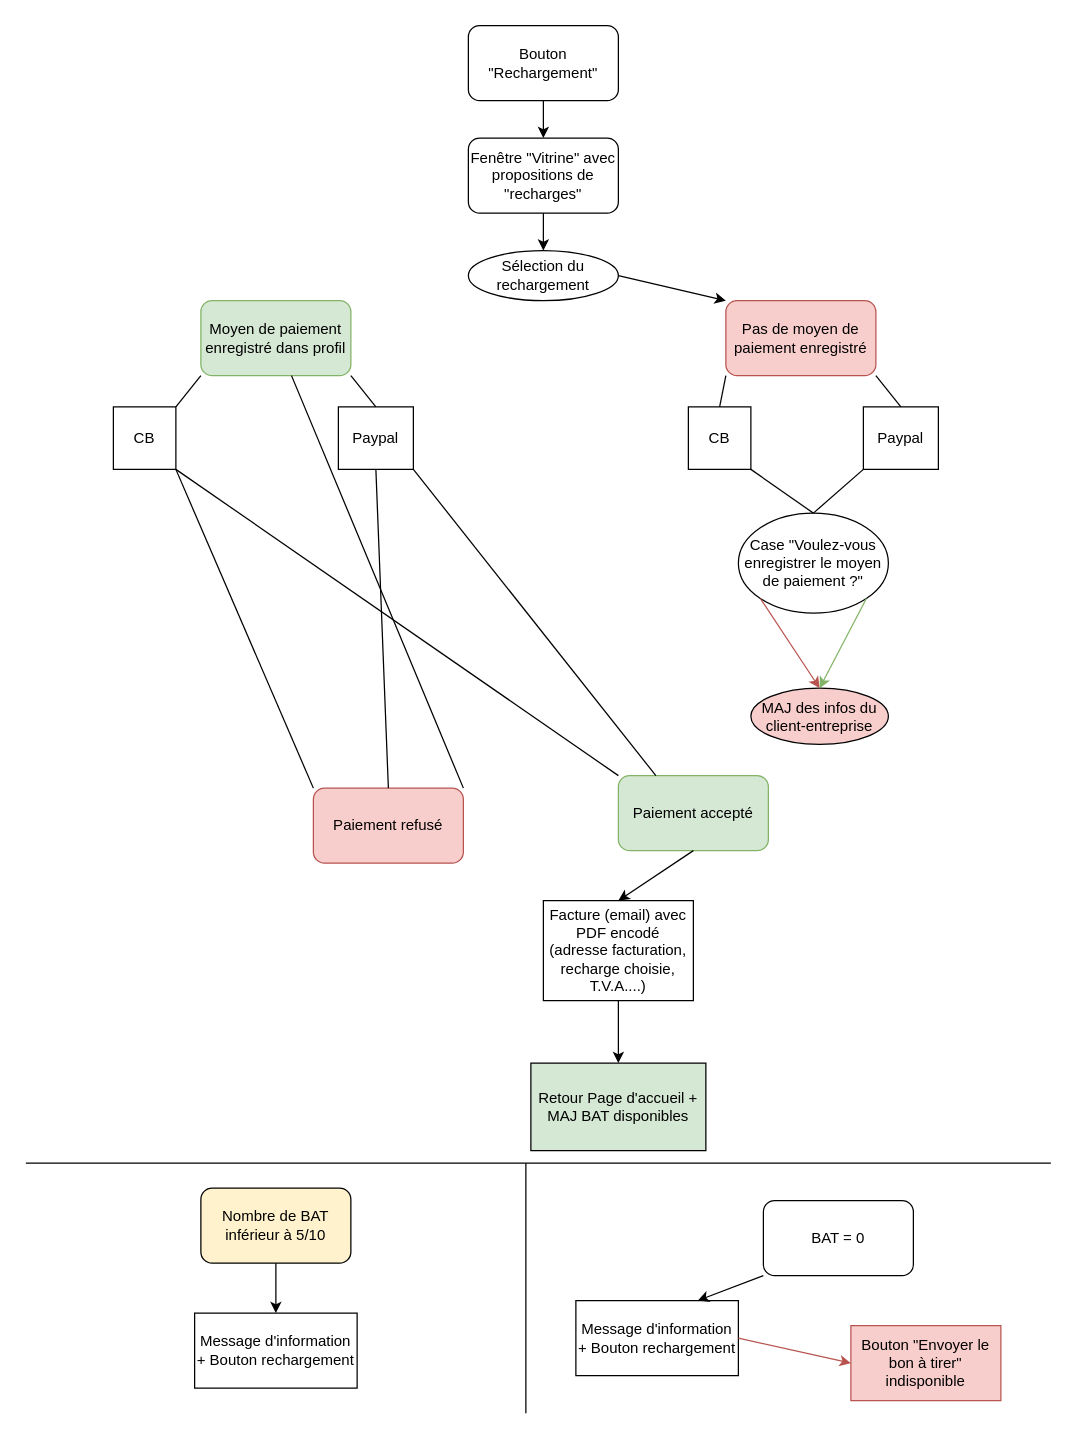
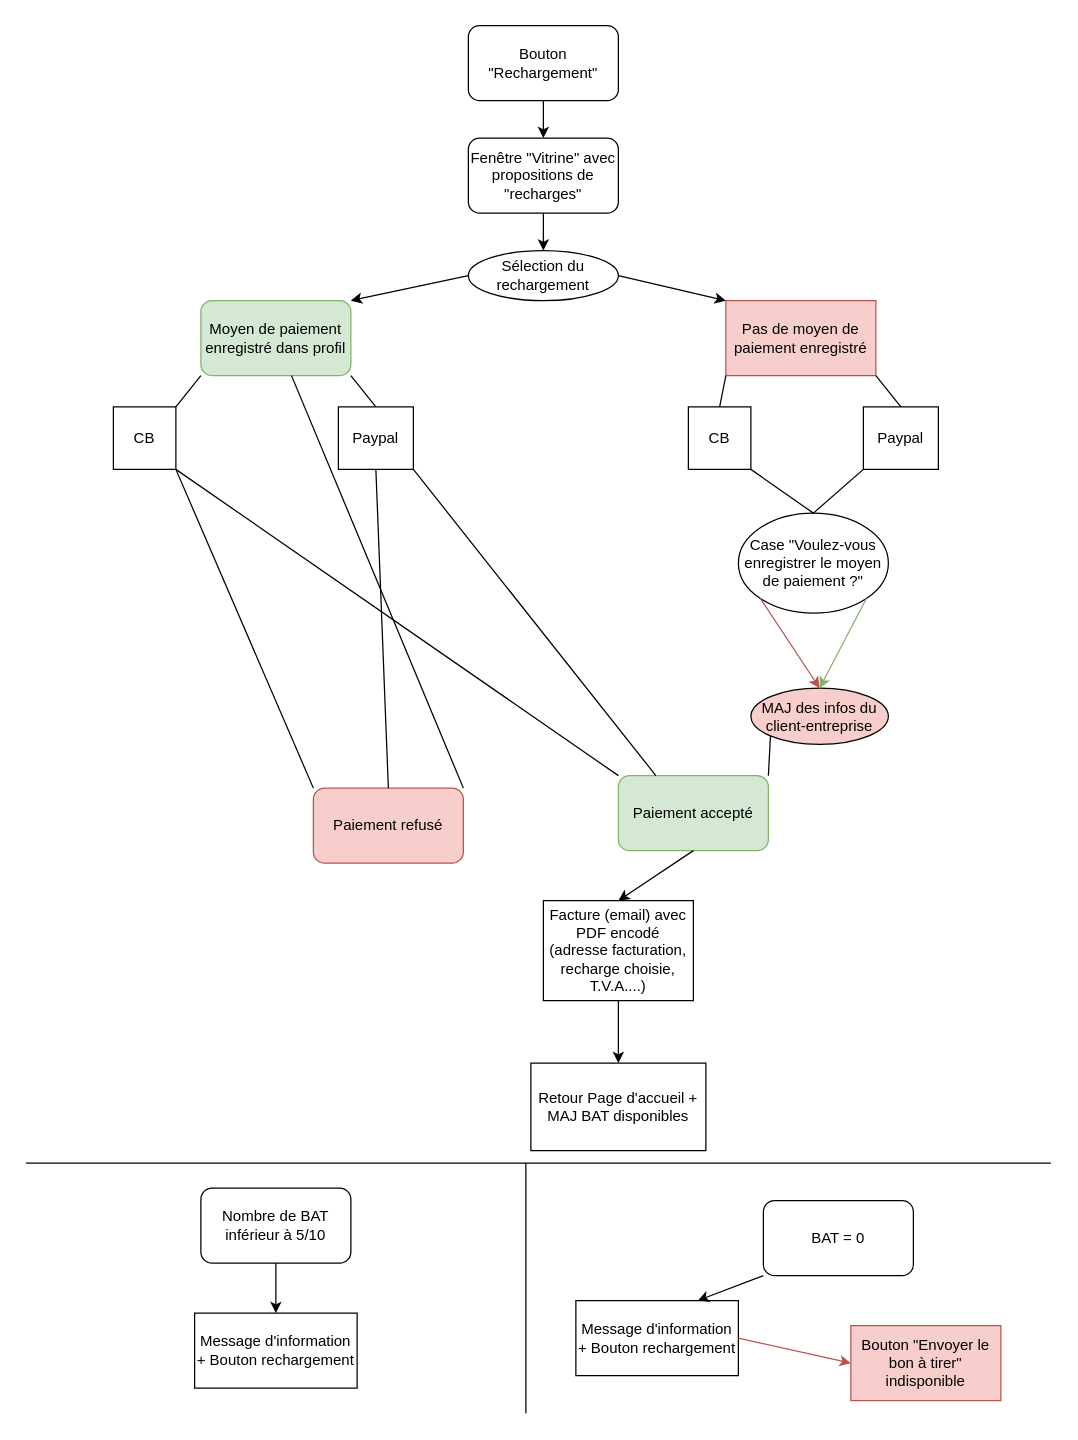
none -> (413, 287)
(801, 338) -> (801, 338)
none -> (769, 755)
(618, 1107) -> (618, 1107)
(276, 1226) -> (276, 1226)
